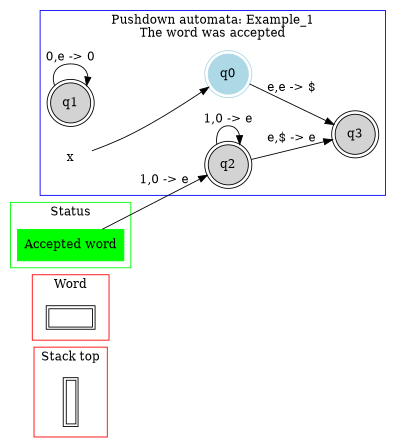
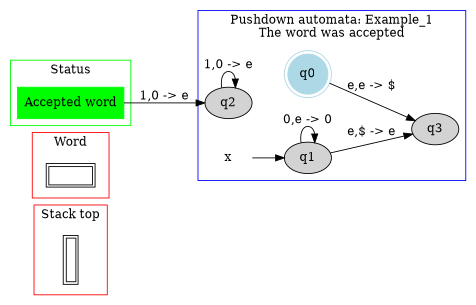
(71, 103) -> (308, 158)
(148, 125) -> (264, 158)
(355, 134) -> (435, 129)
(288, 151) -> (367, 144)
(228, 165) -> (229, 103)
